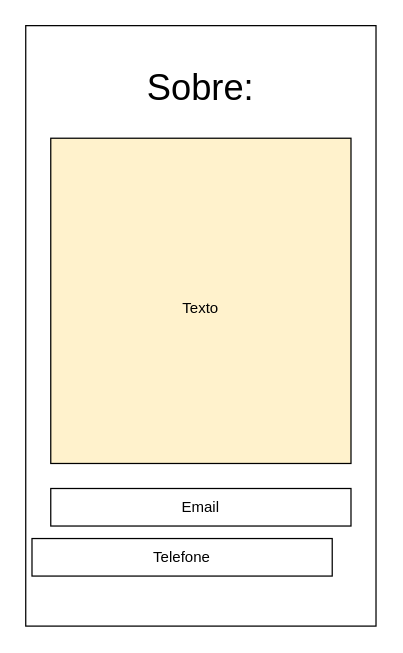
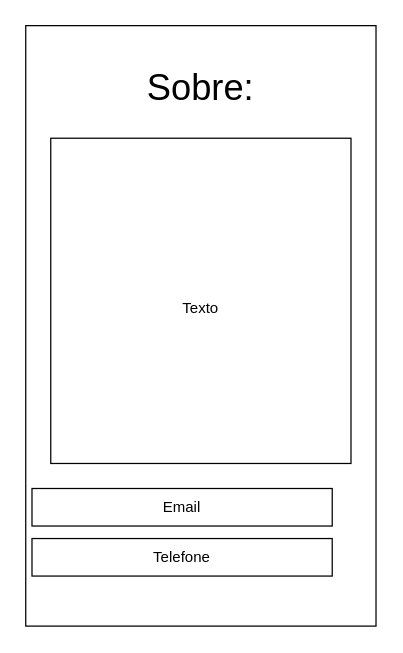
(201, 301) -> (201, 301)
(201, 507) -> (182, 507)
